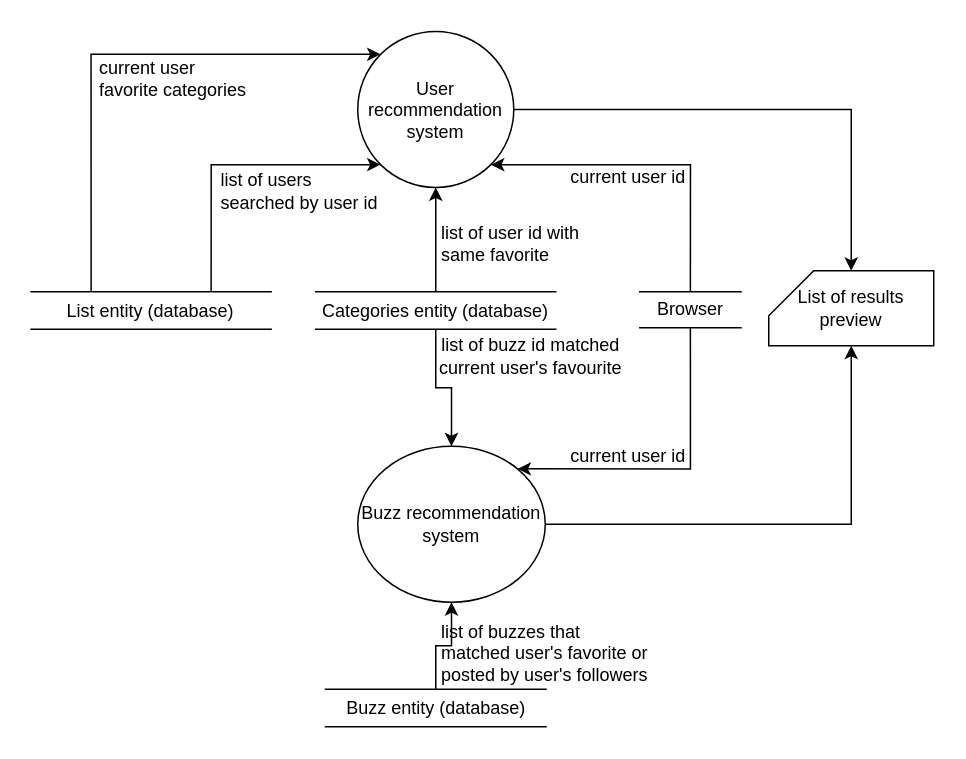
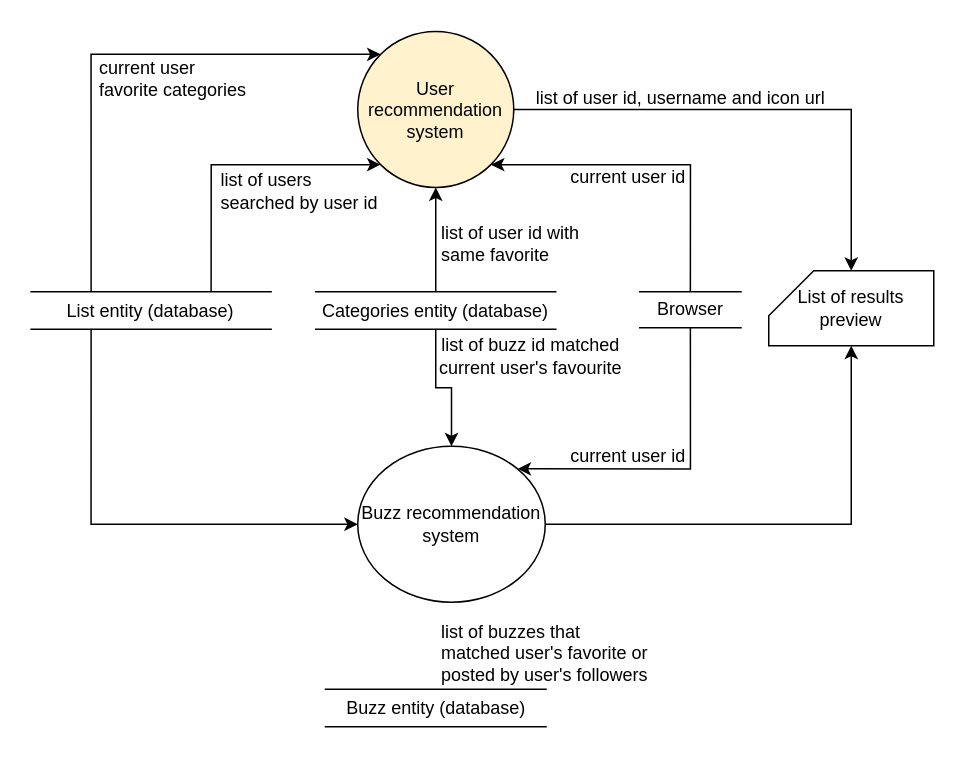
none -> (680, 98)
(436, 110) -> (436, 110)
none -> (123, 524)
(439, 646) -> none
